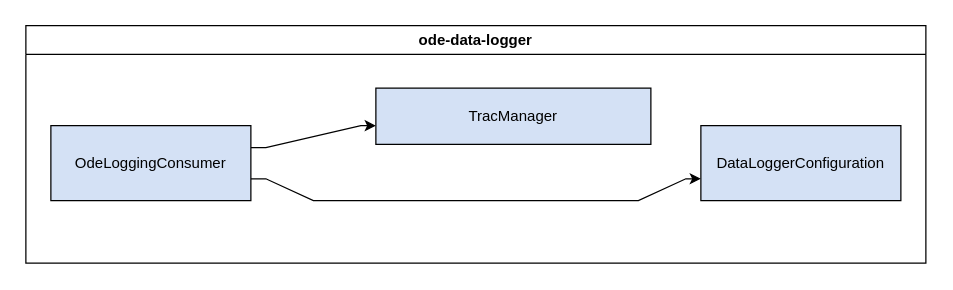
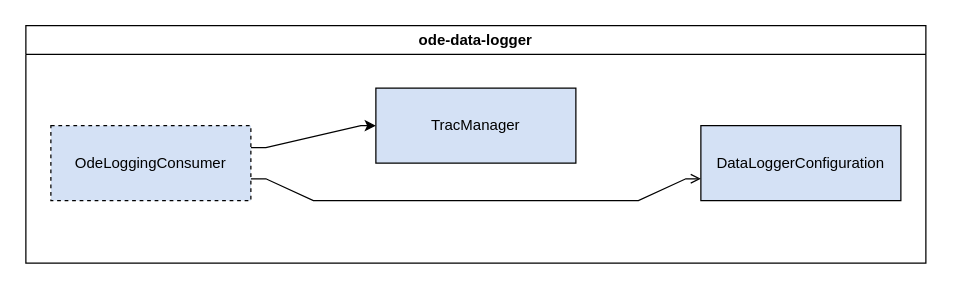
(513, 116) -> (476, 126)
(151, 163) -> (151, 163)
(691, 179) -> (693, 179)
